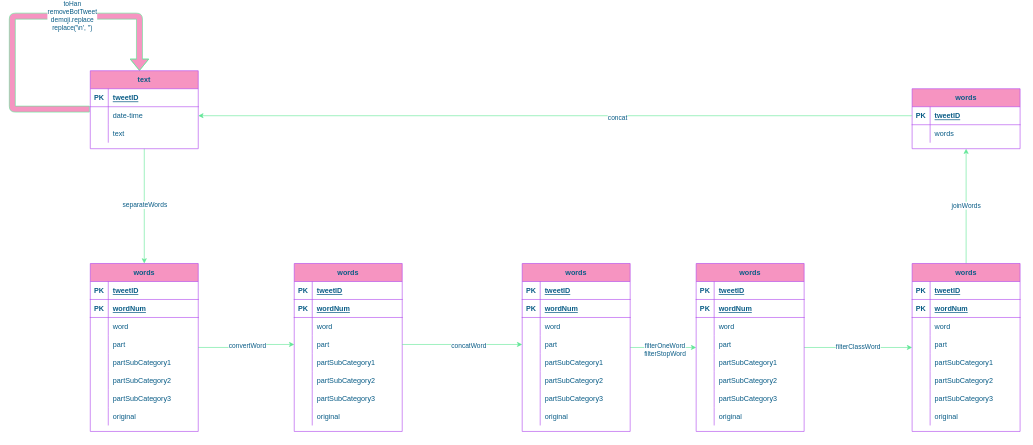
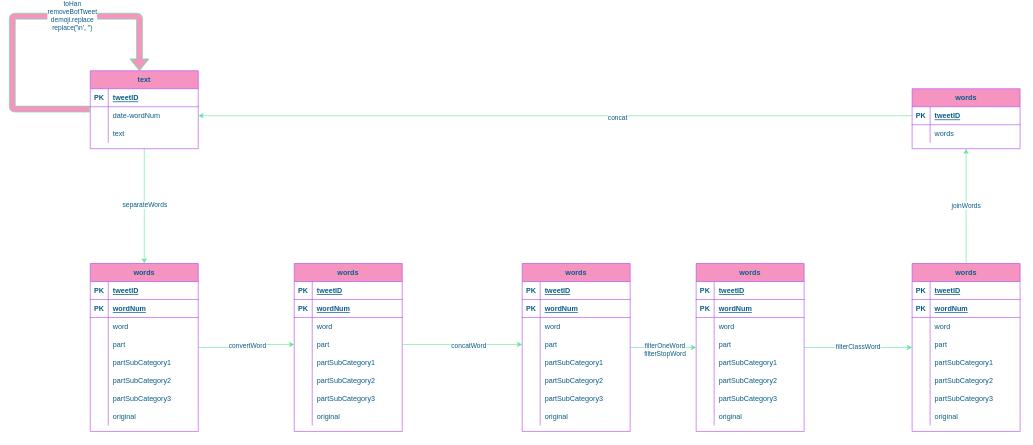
(130, 116) -> (137, 116)
